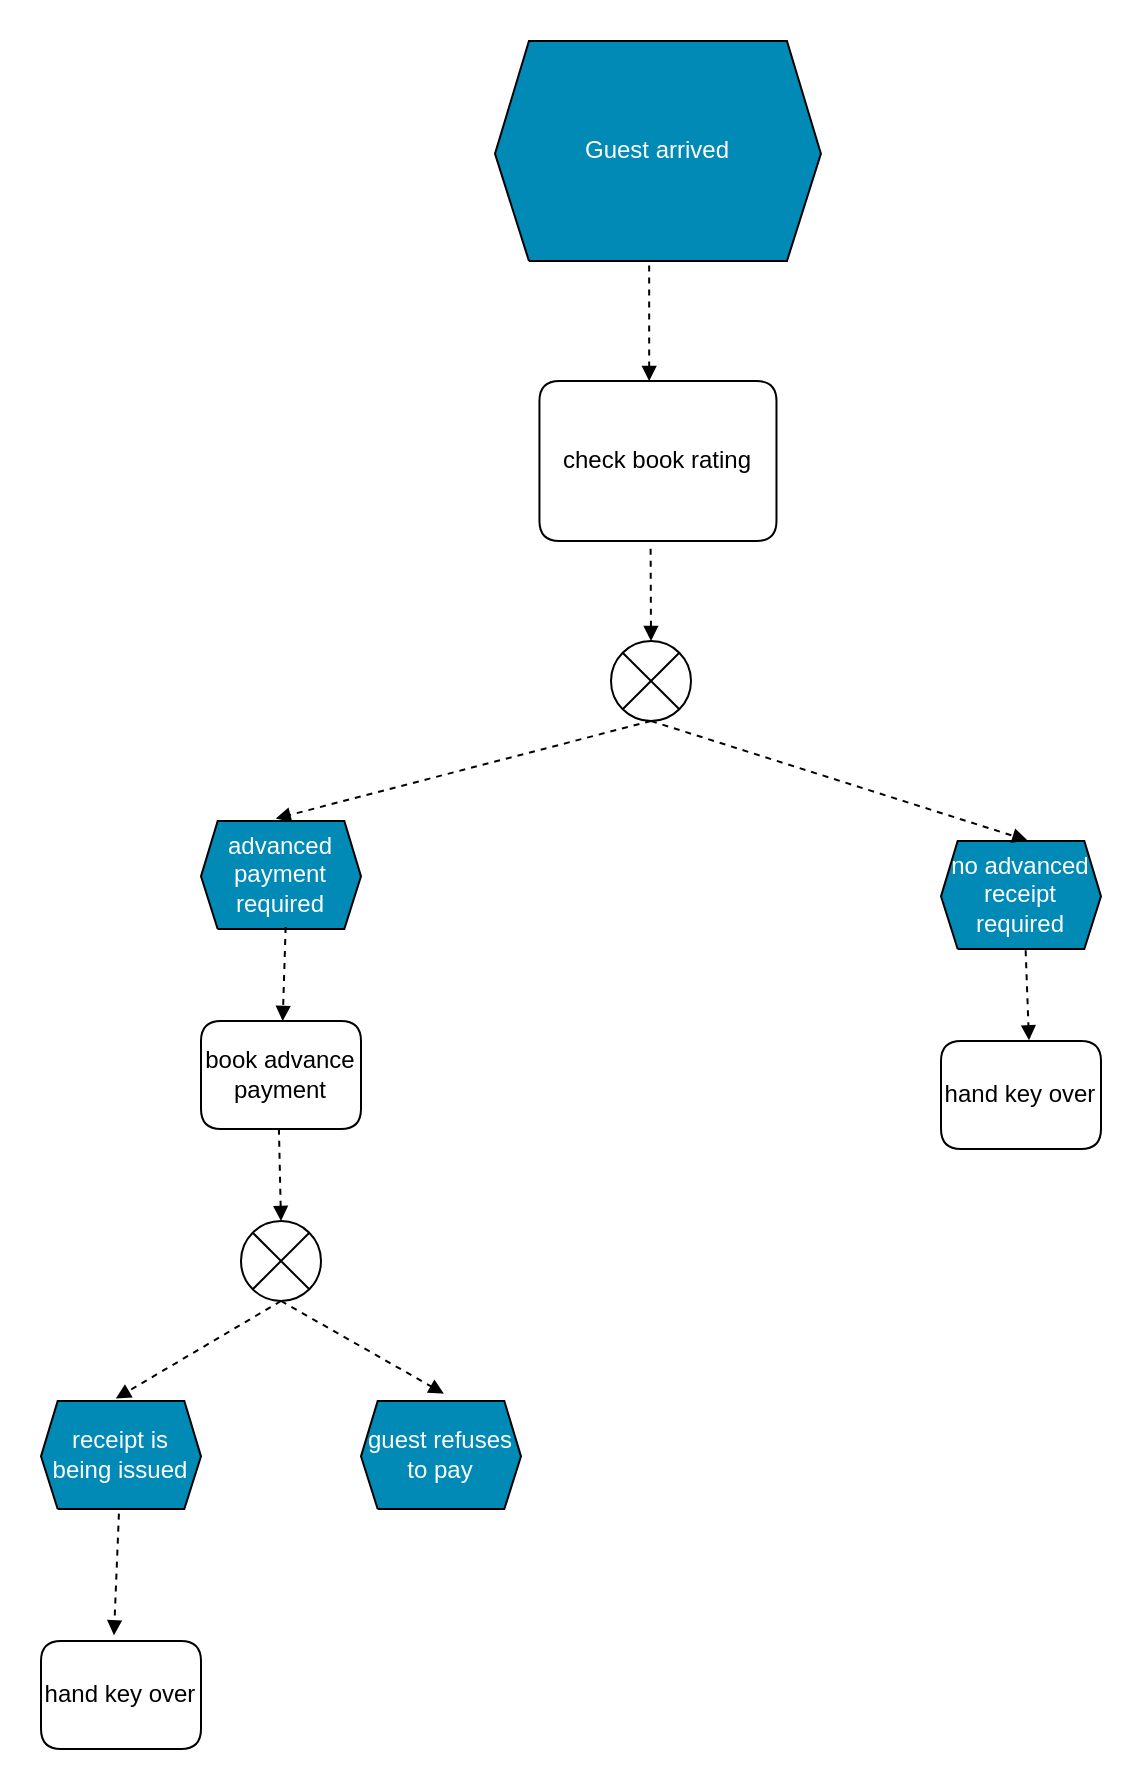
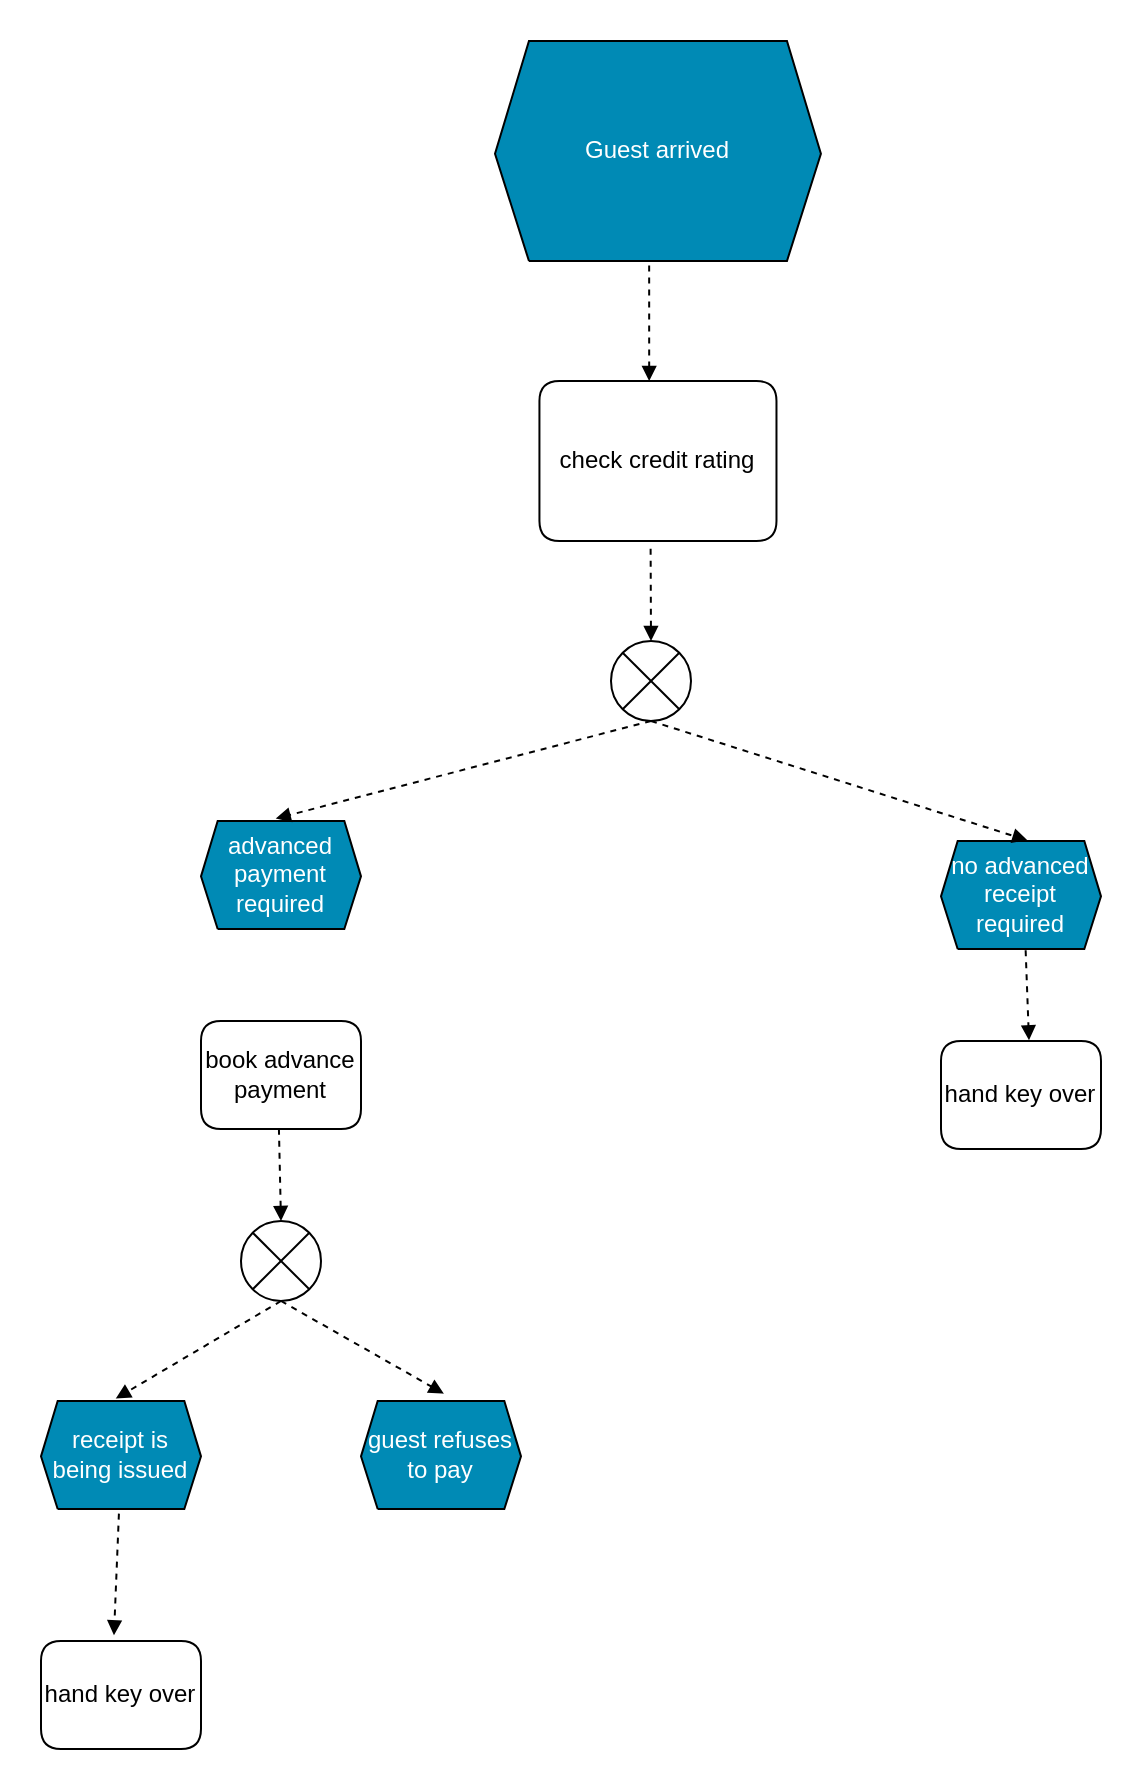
(658, 461) -> (658, 461)
(284, 966) -> none
